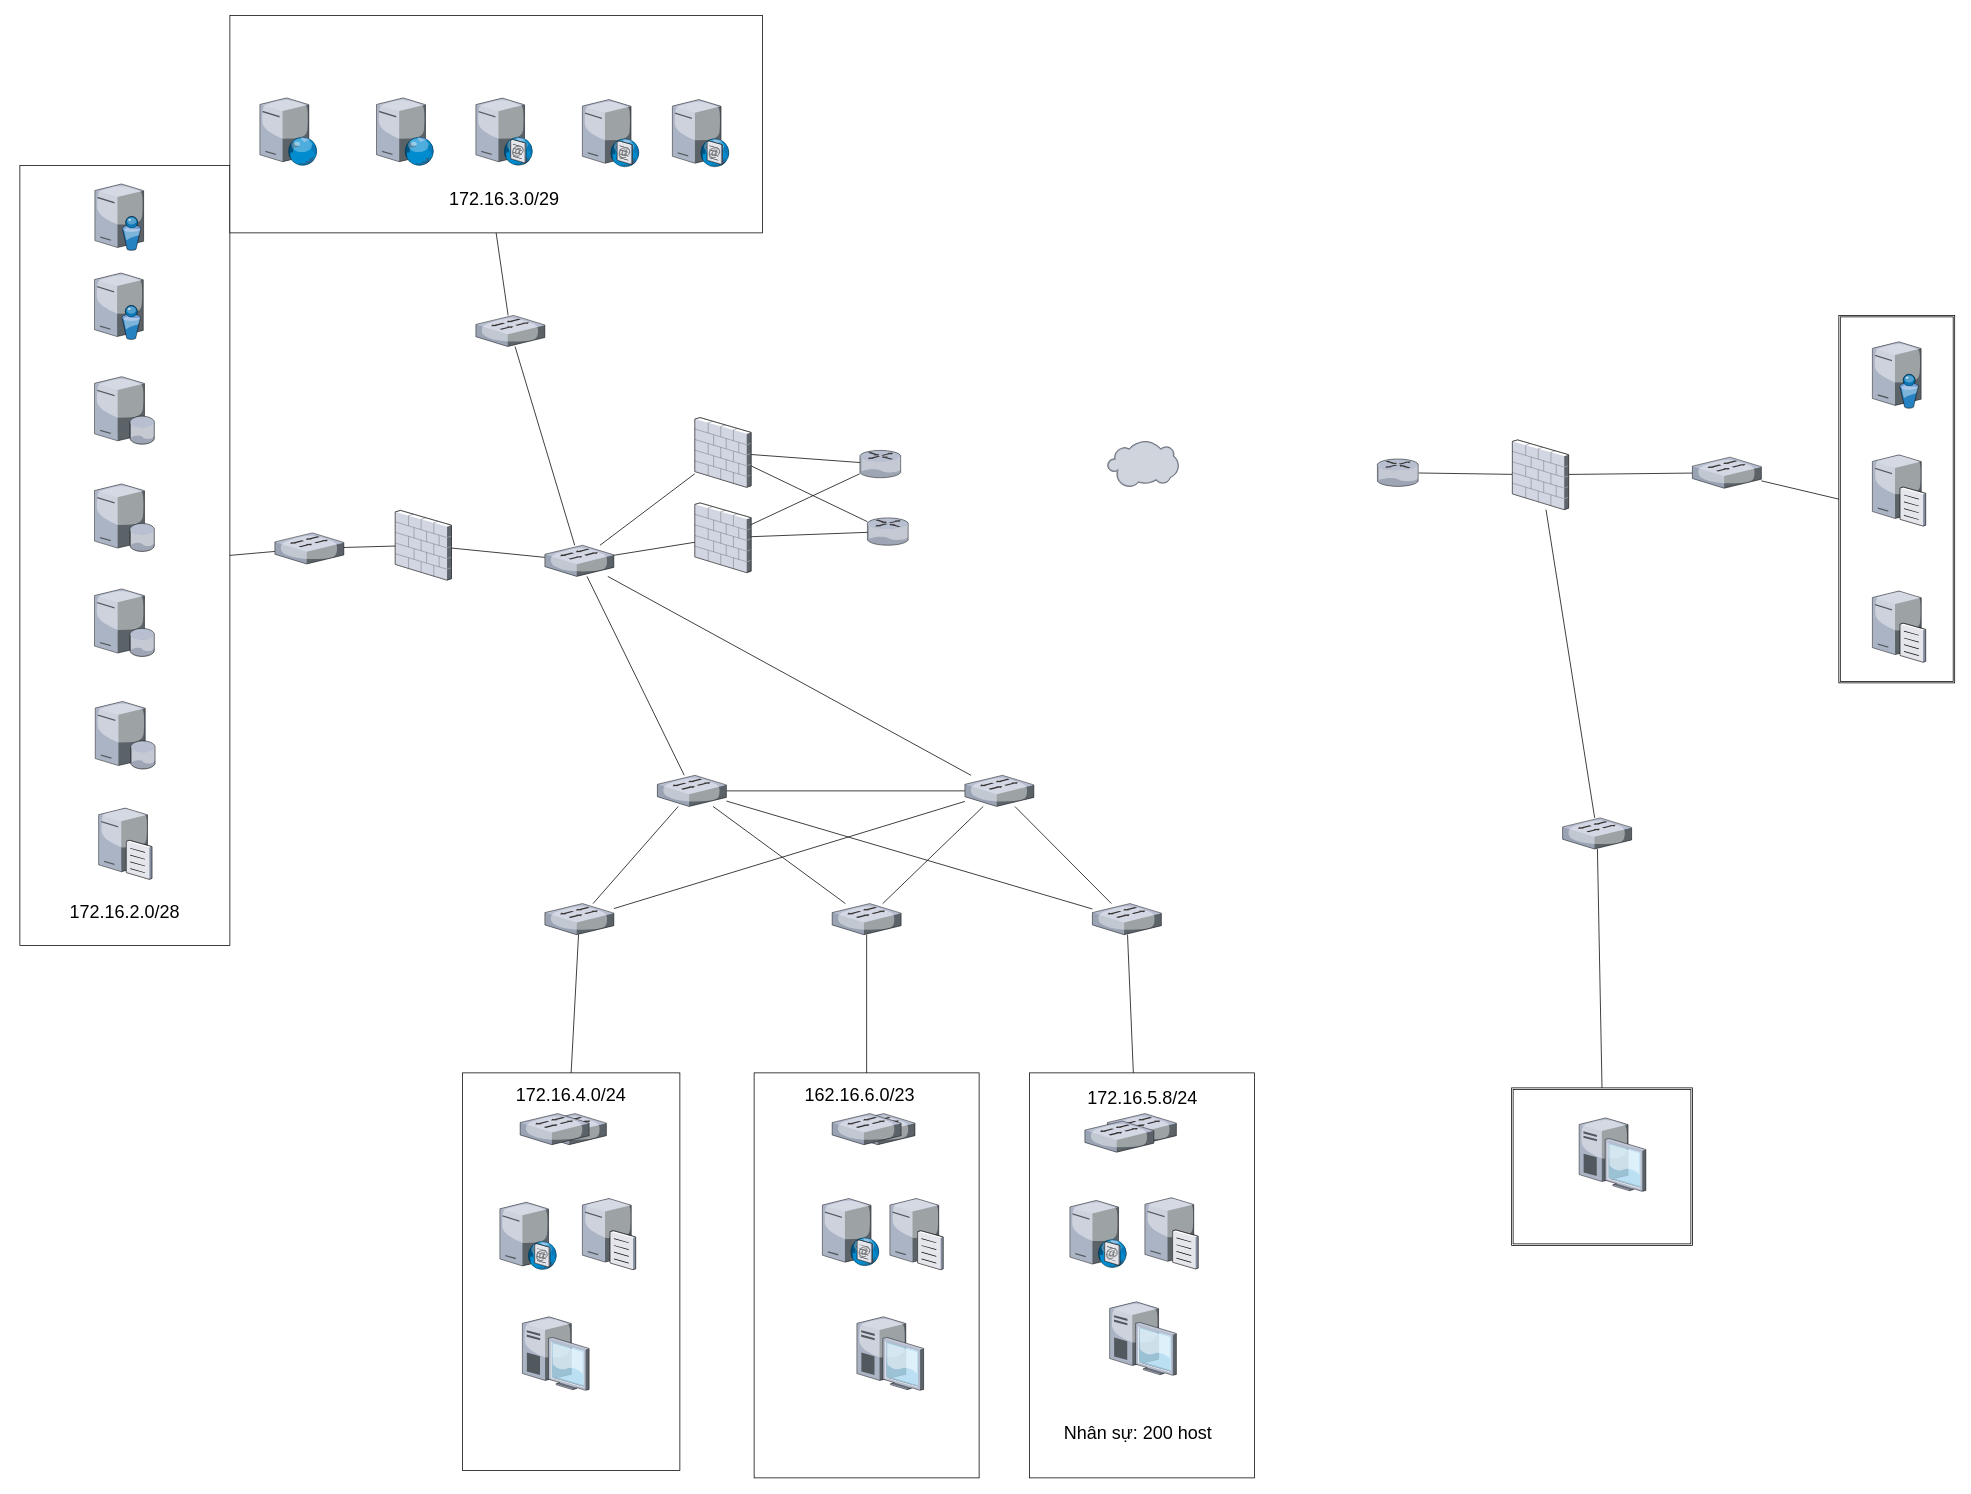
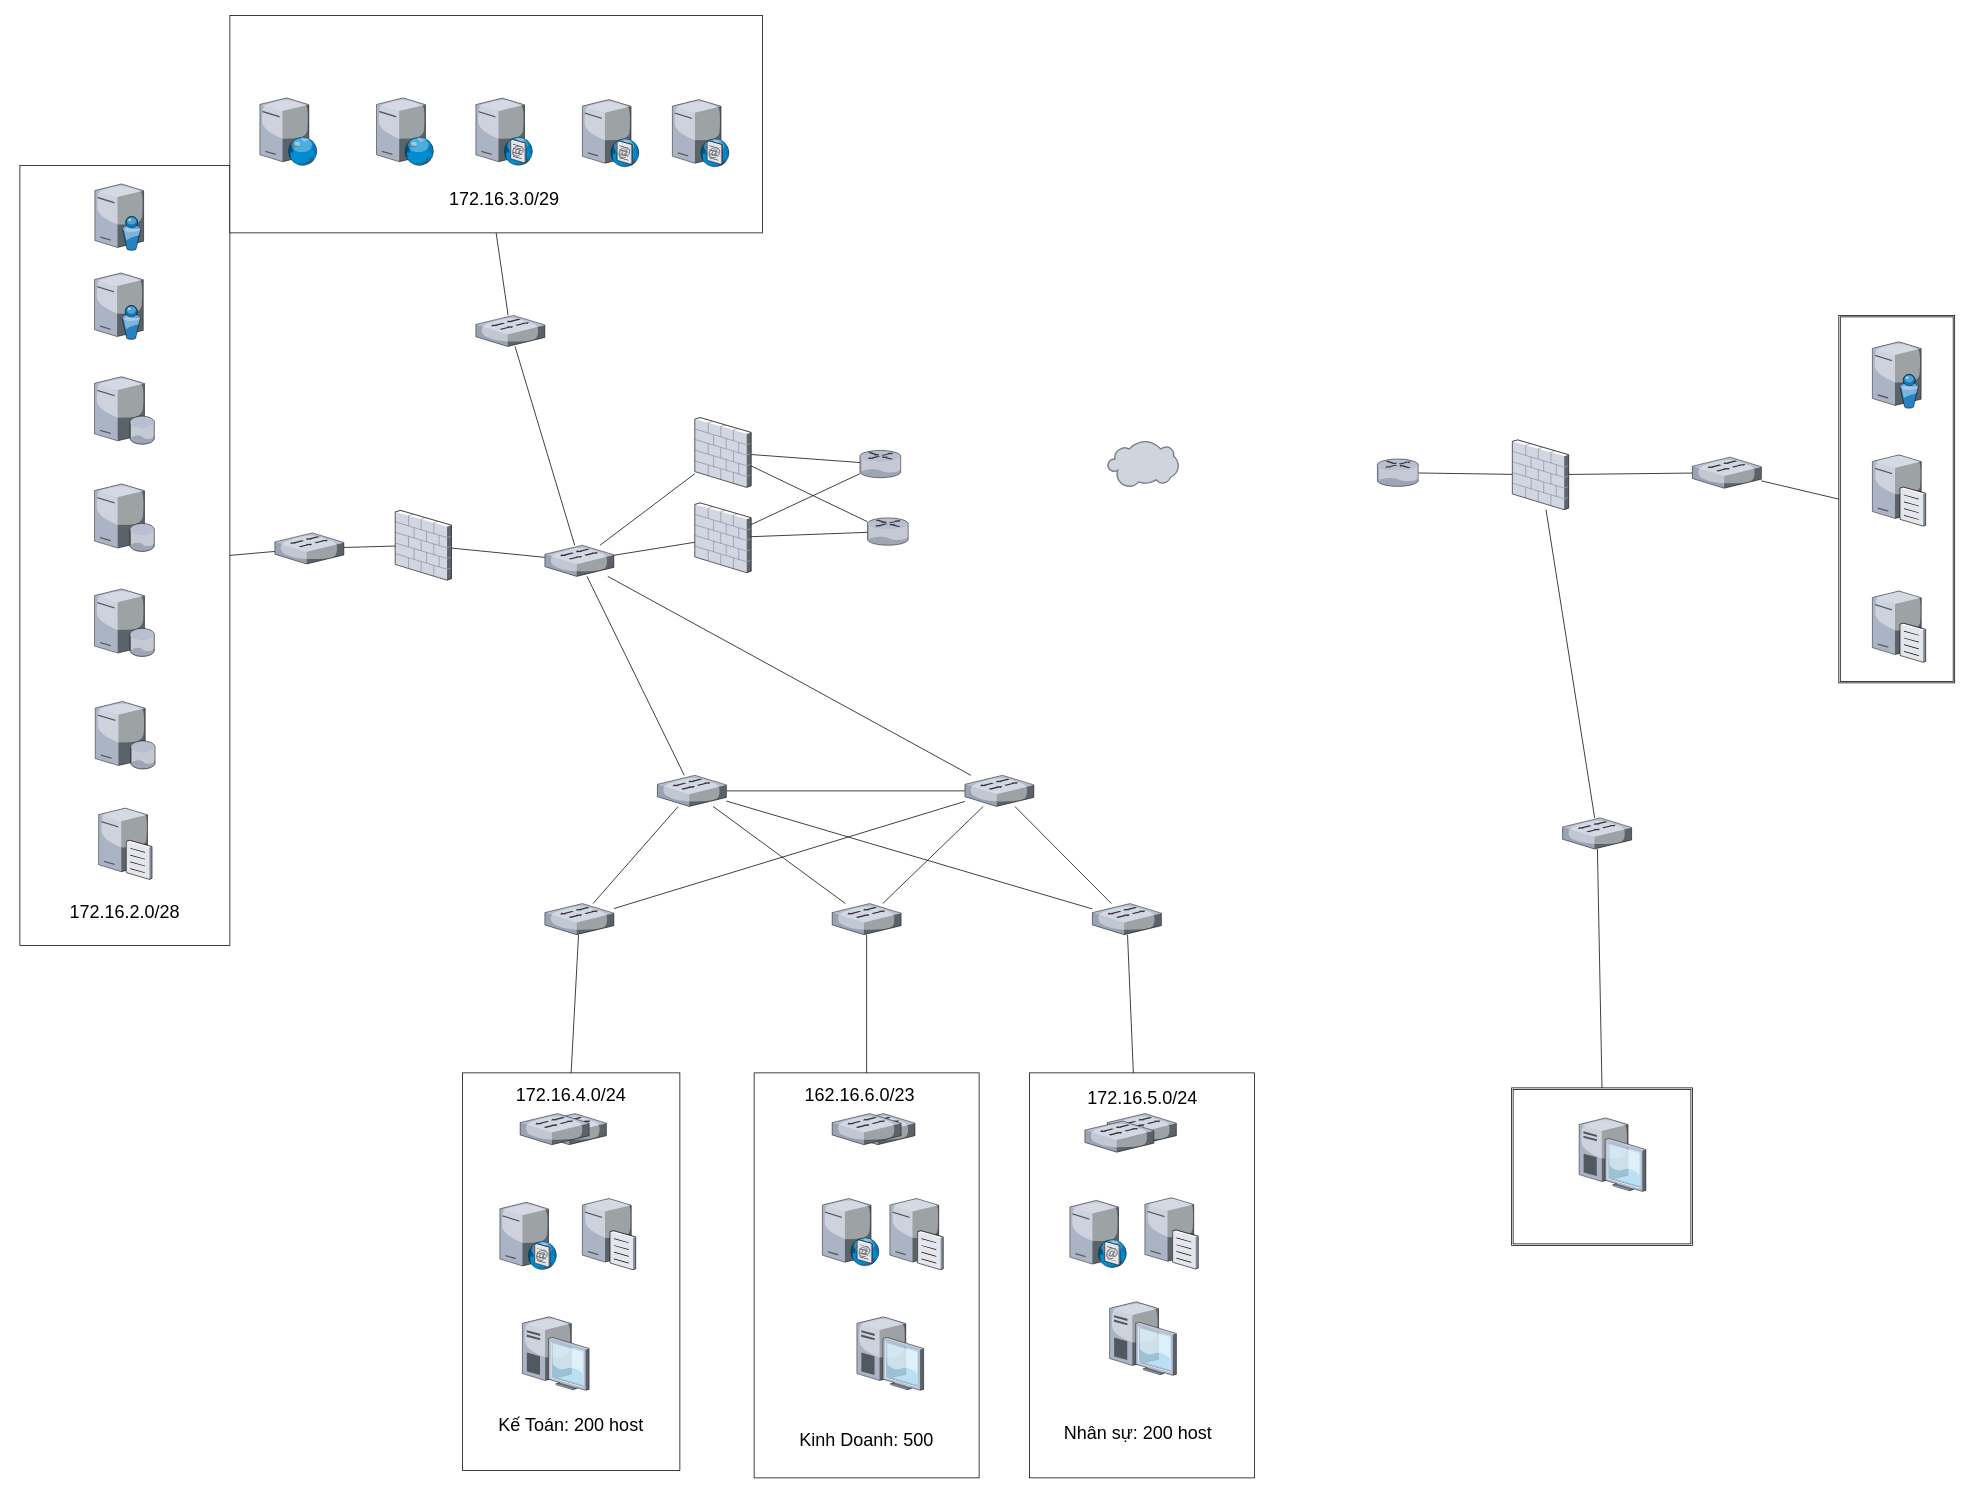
(1143, 1098) -> (1143, 1098)
none -> (571, 1425)
none -> (867, 1440)
